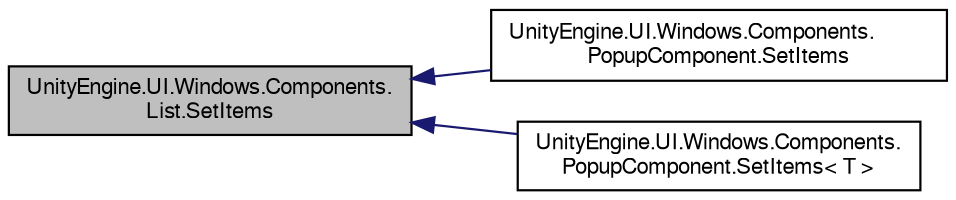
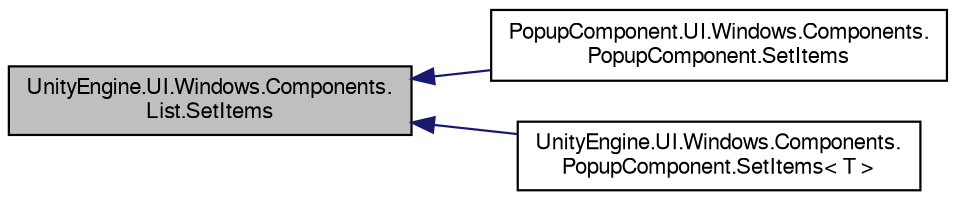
(719, 45) -> (719, 45)
